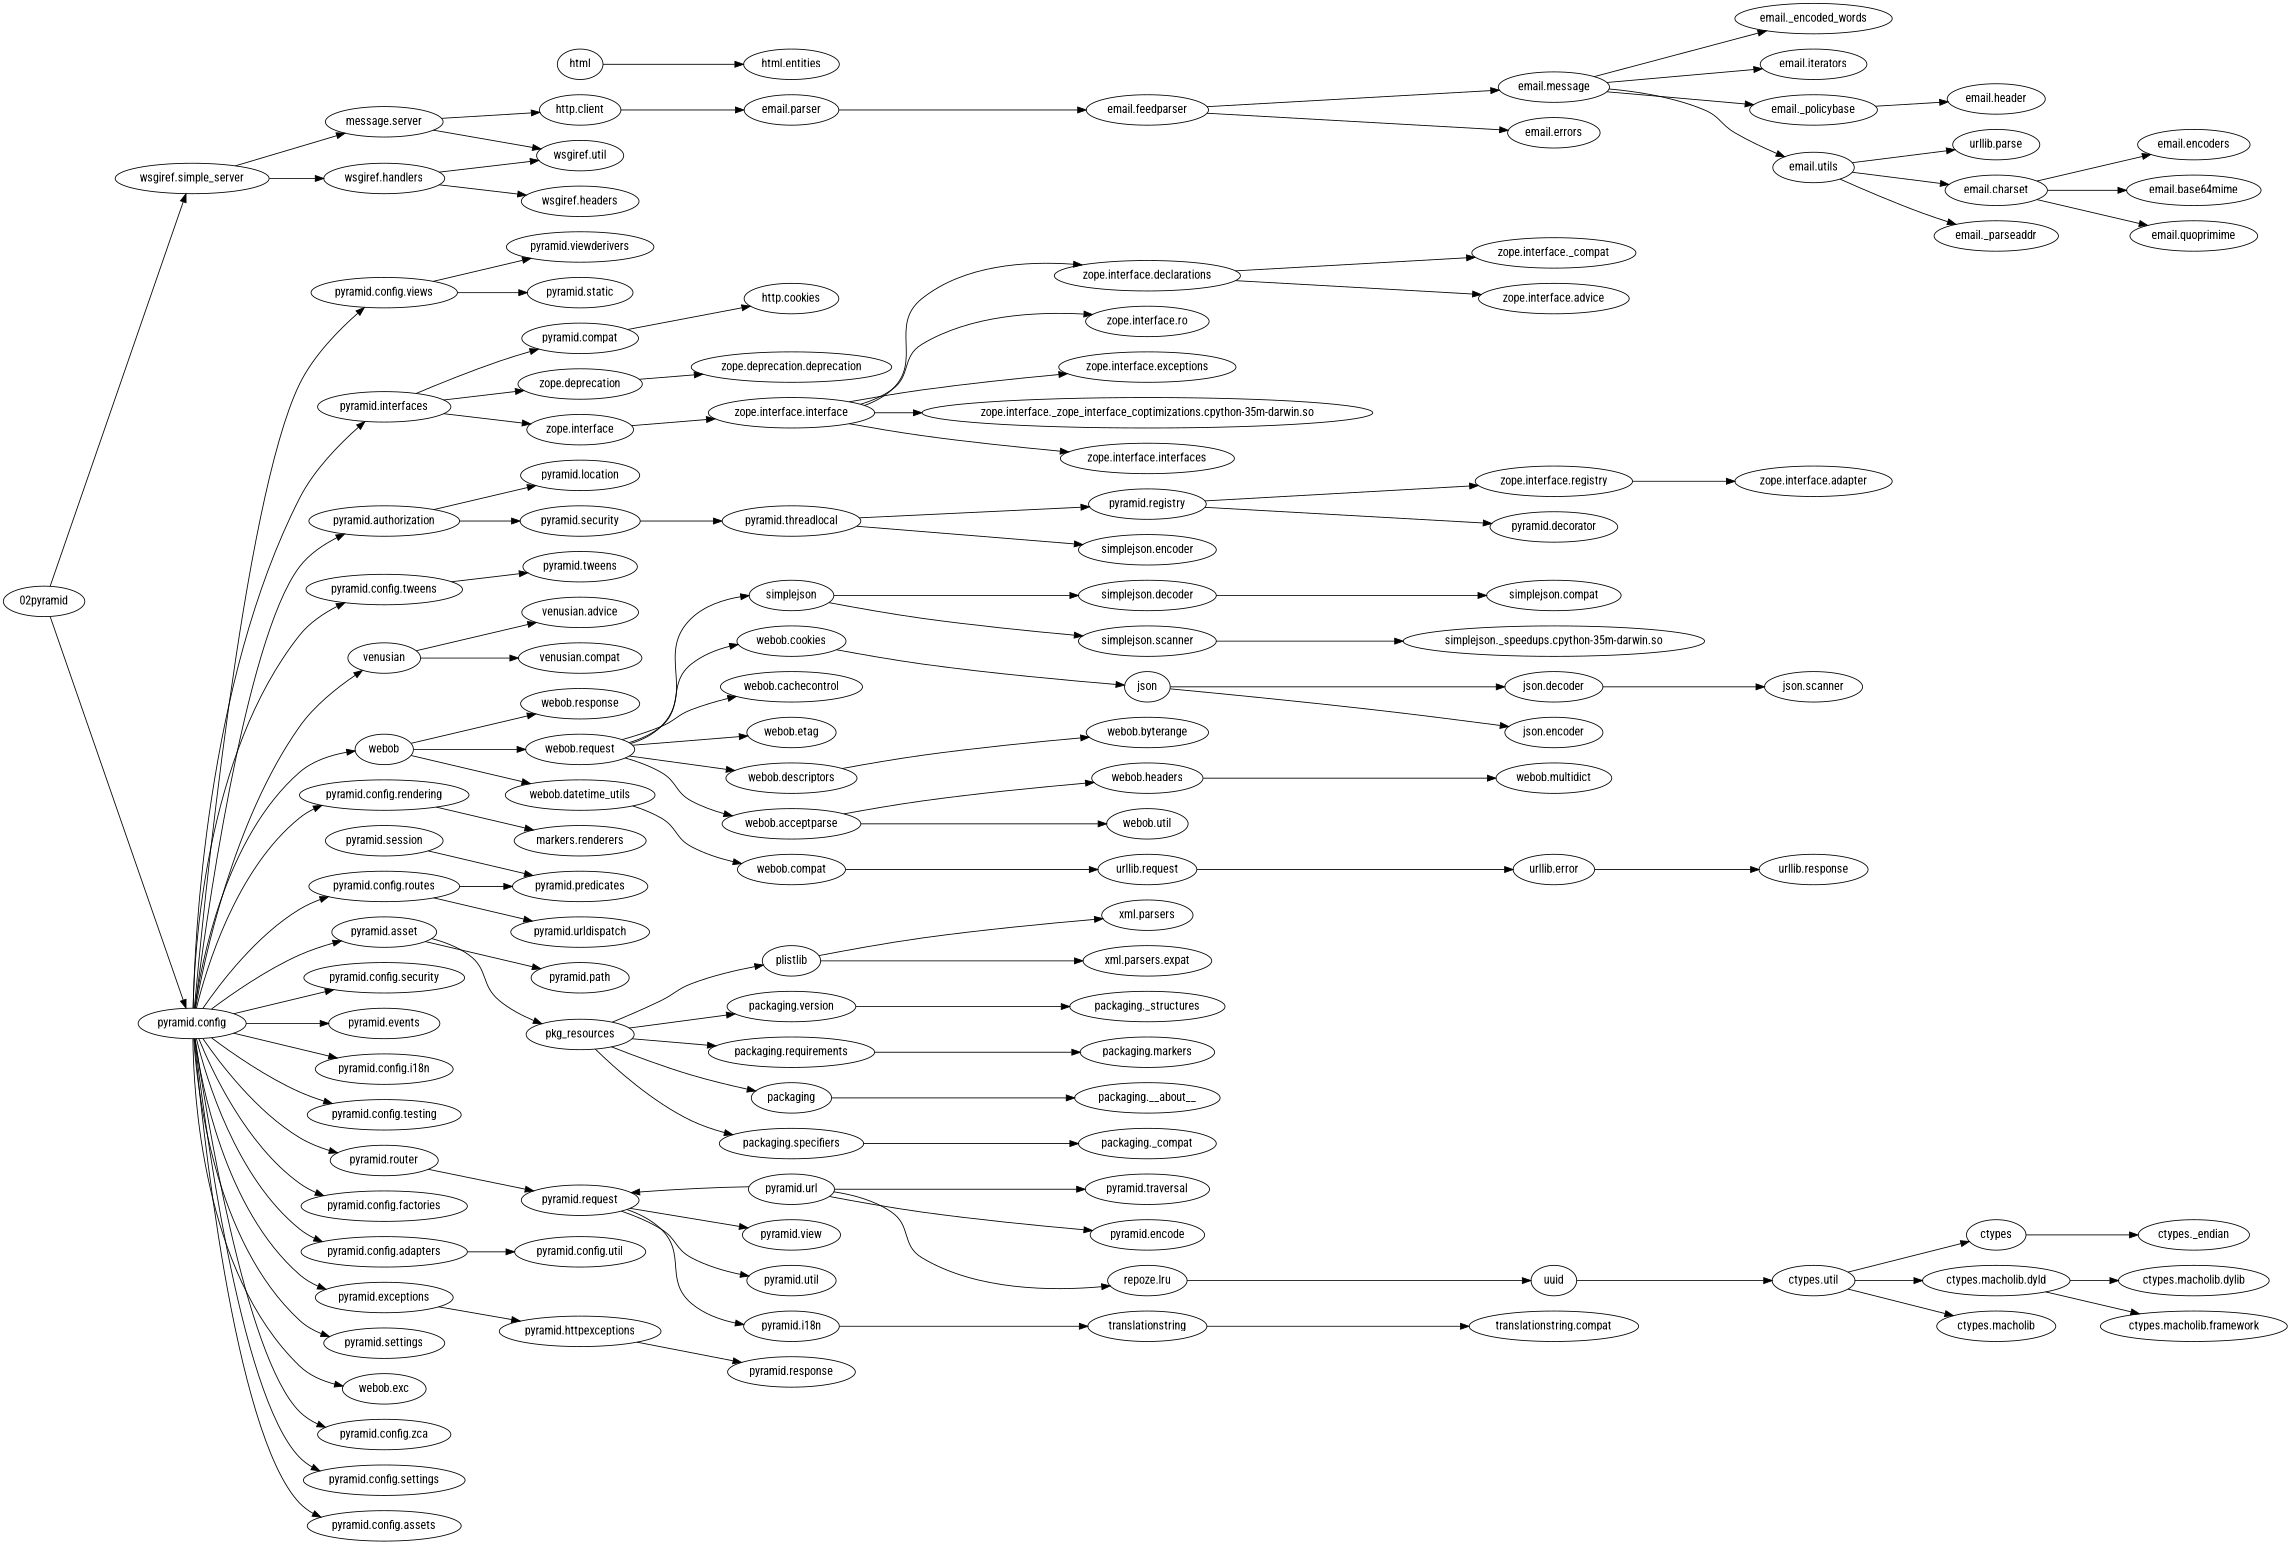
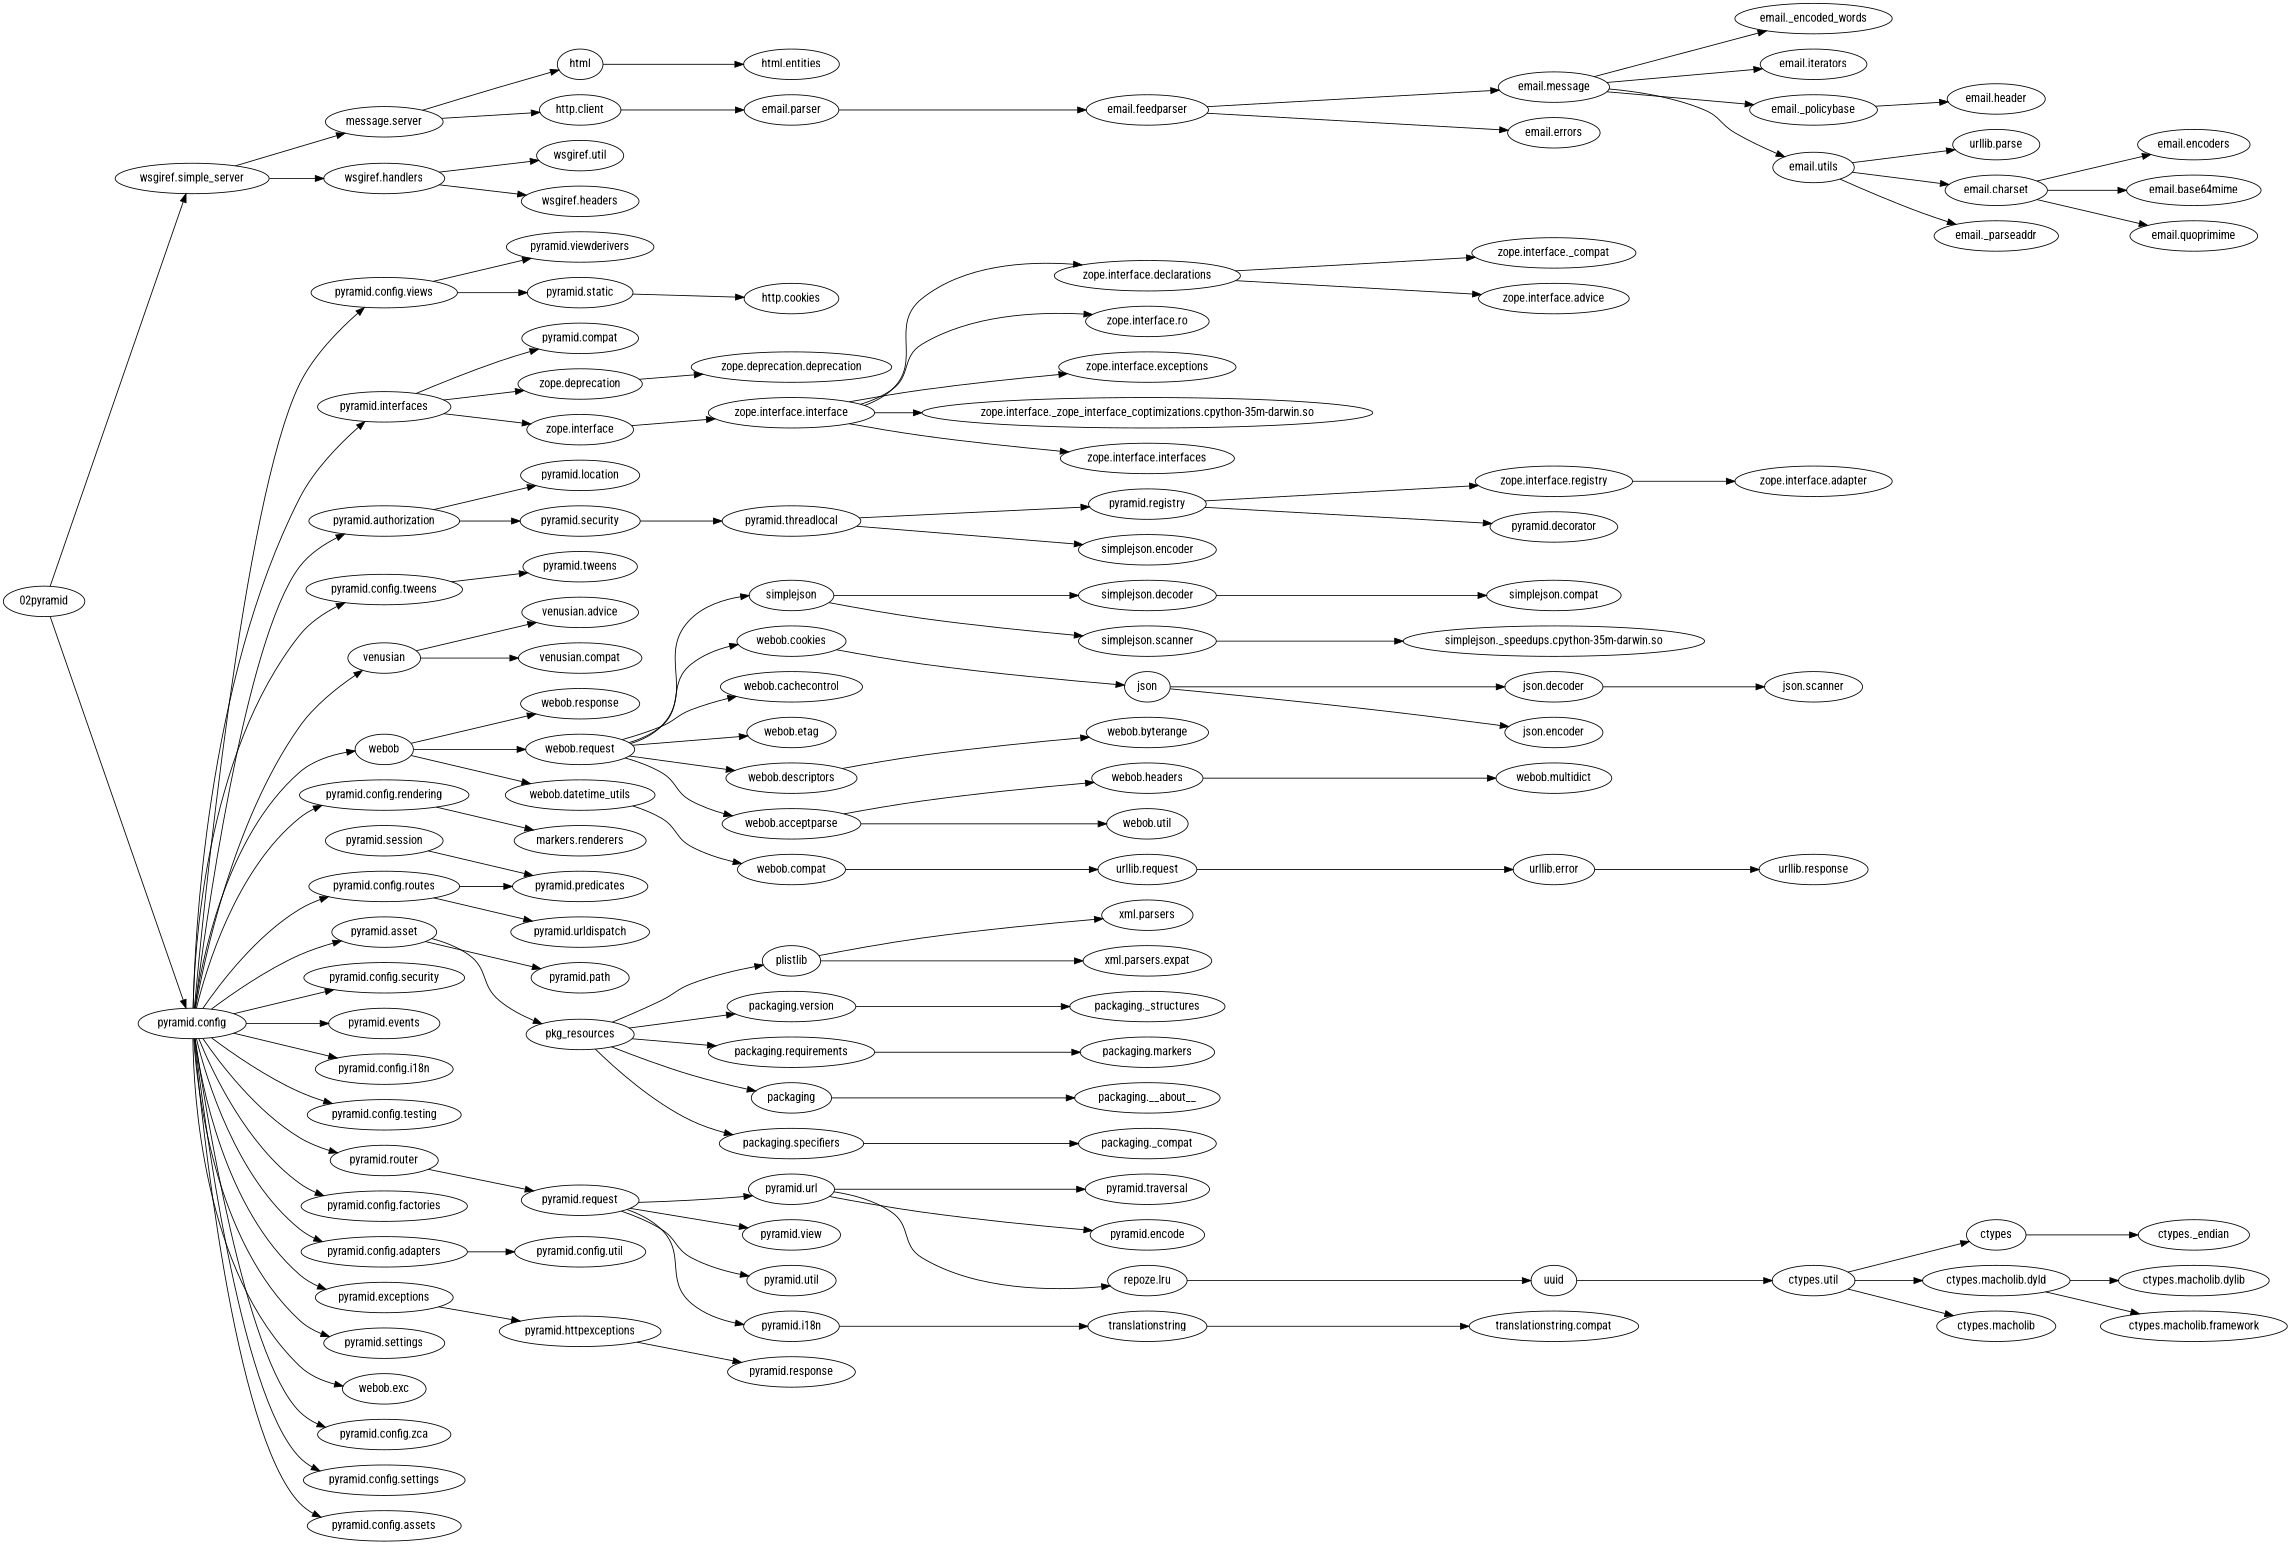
(483, 139) -> (487, 91)
(685, 319) -> (684, 296)
(694, 1189) -> (691, 1200)
